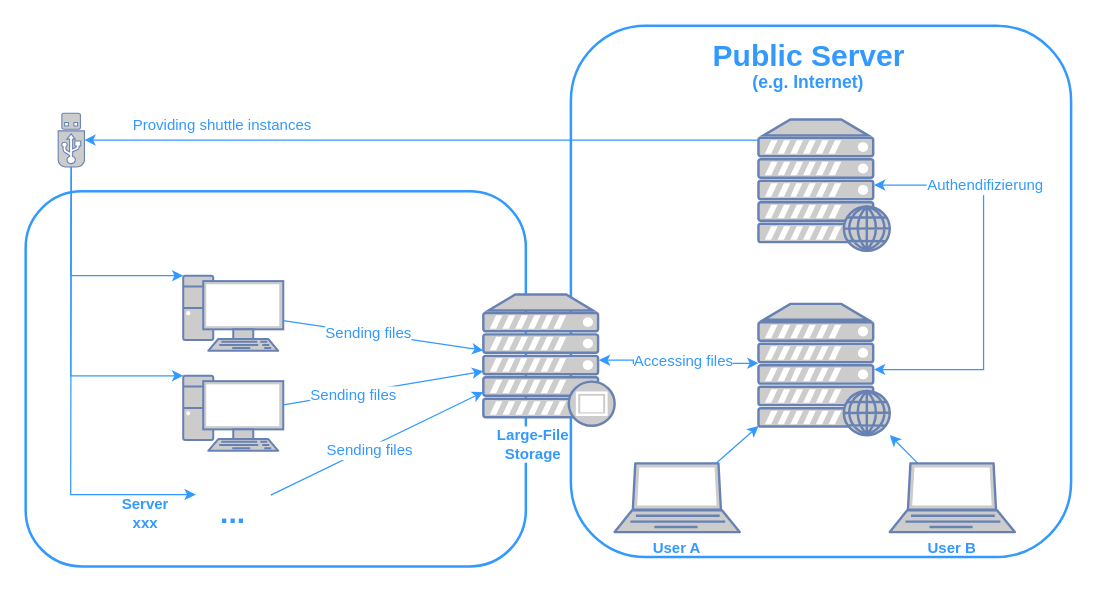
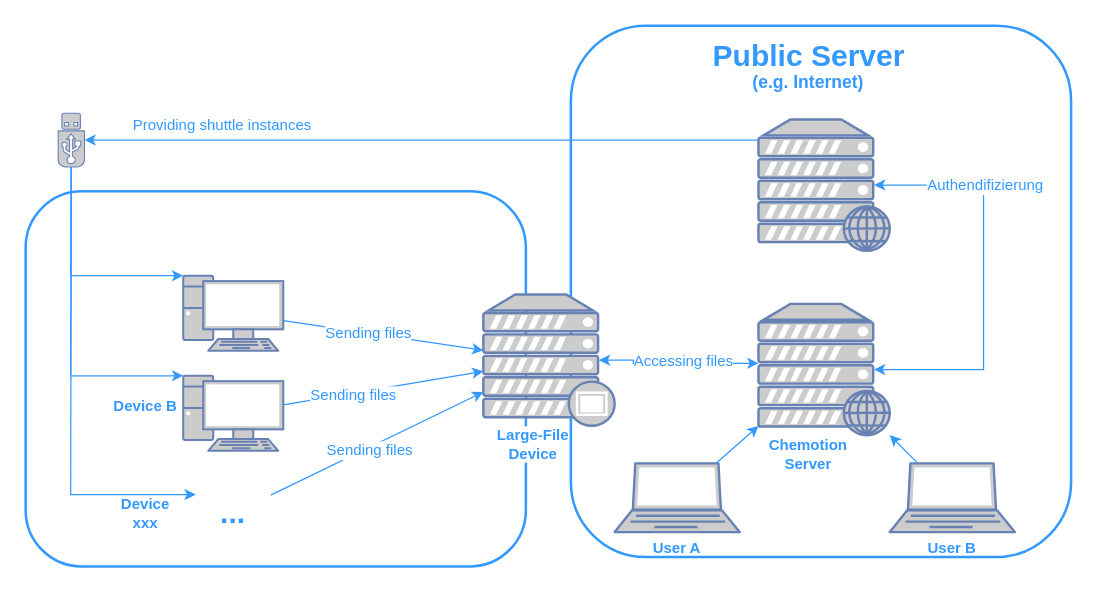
none -> (146, 407)
(533, 444) -> (533, 444)
none -> (808, 454)
(146, 513) -> (146, 513)
